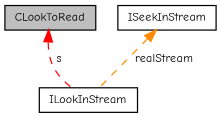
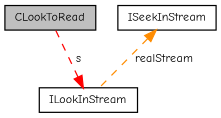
(54, 68) -> (67, 53)
